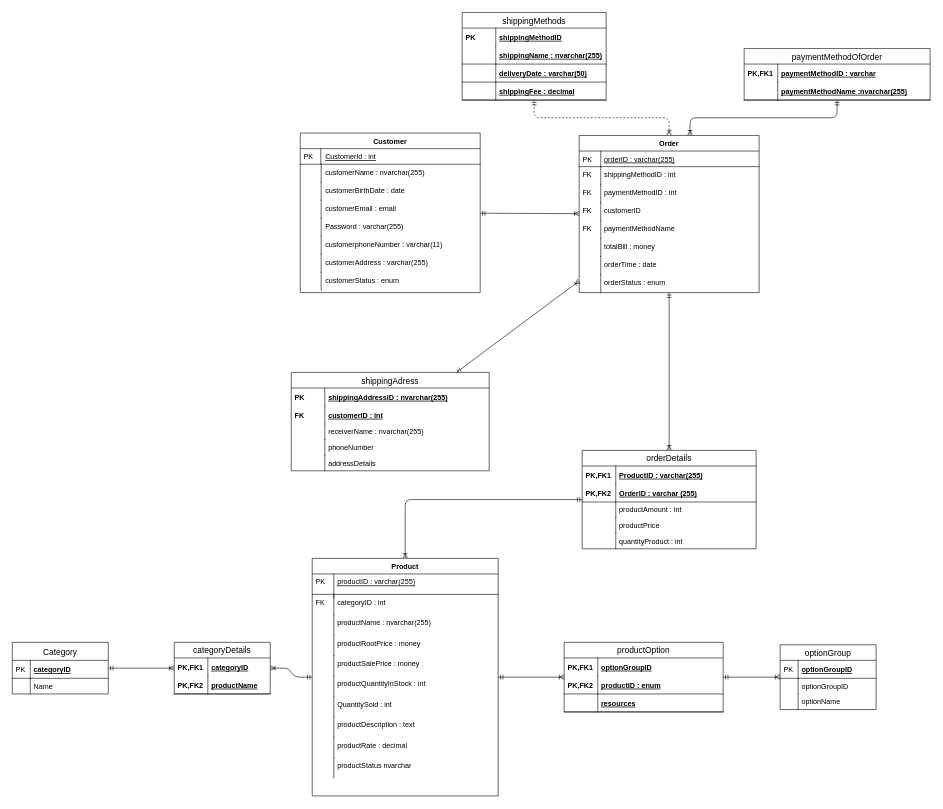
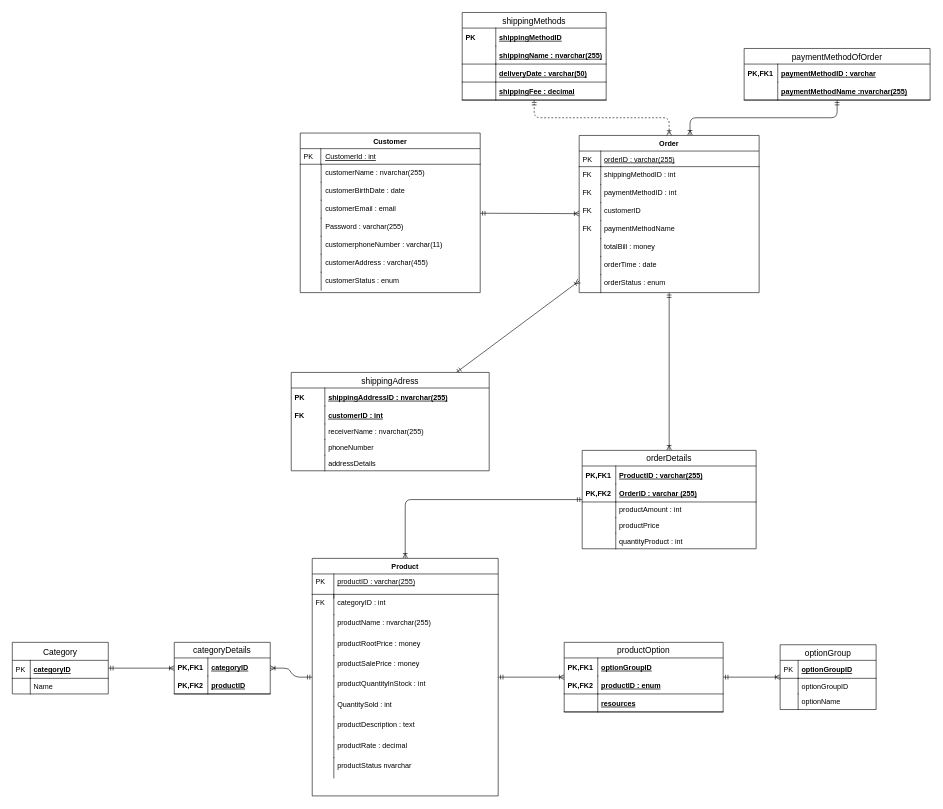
(383, 262) -> (383, 262)
(233, 685) -> (229, 685)
